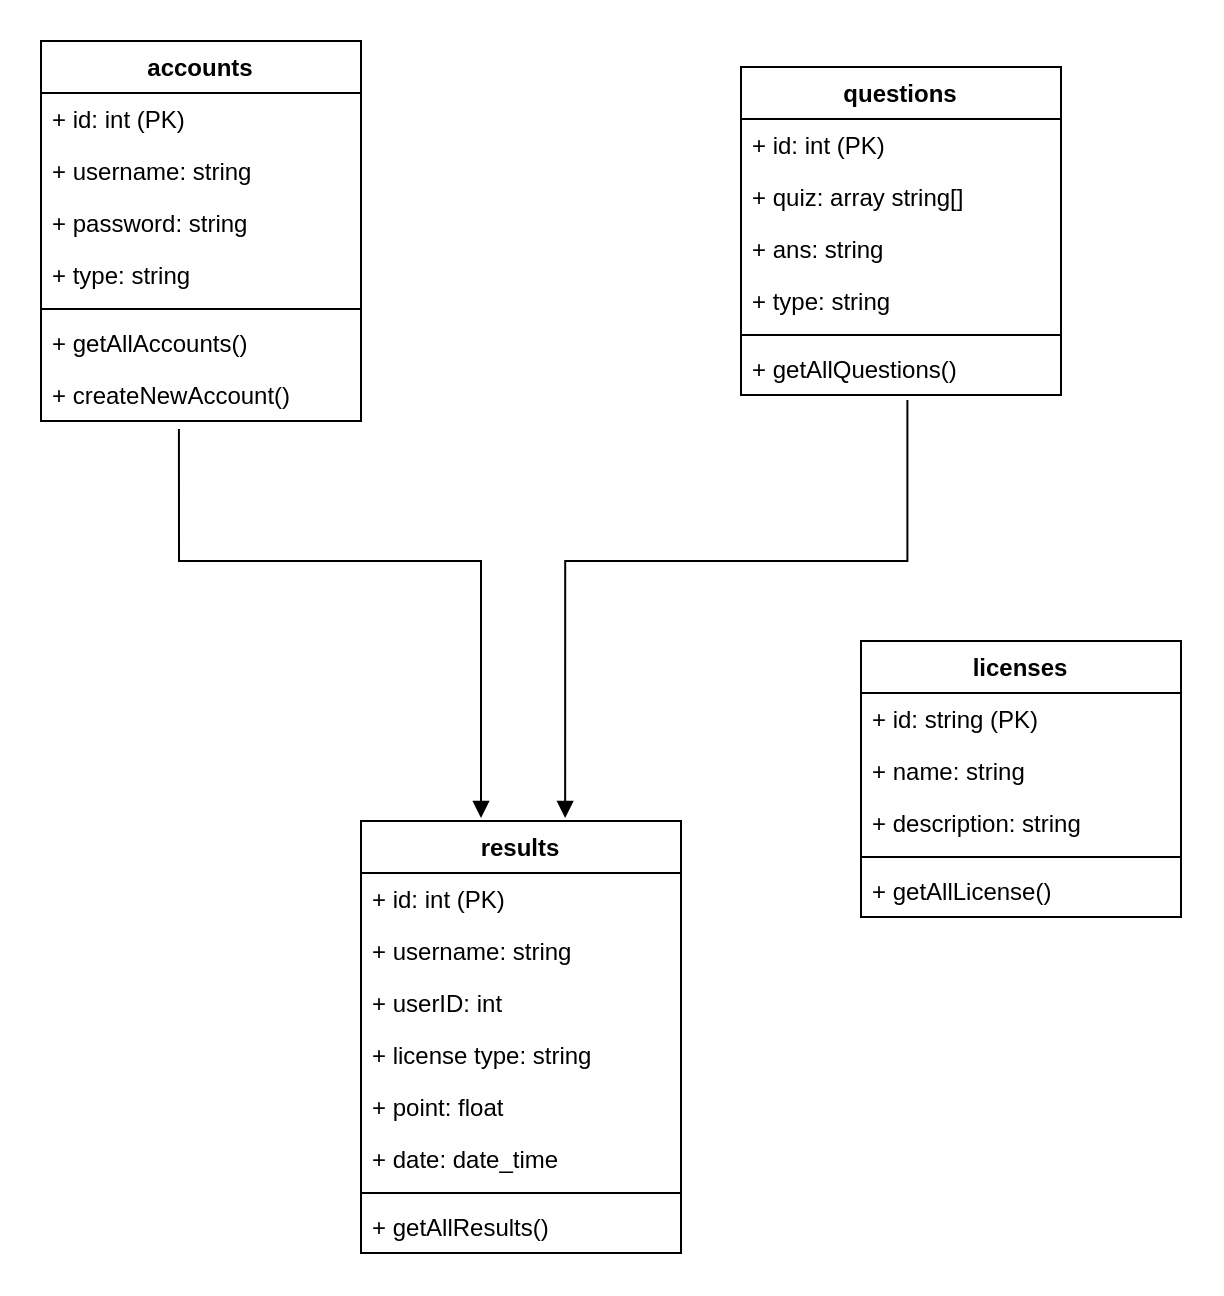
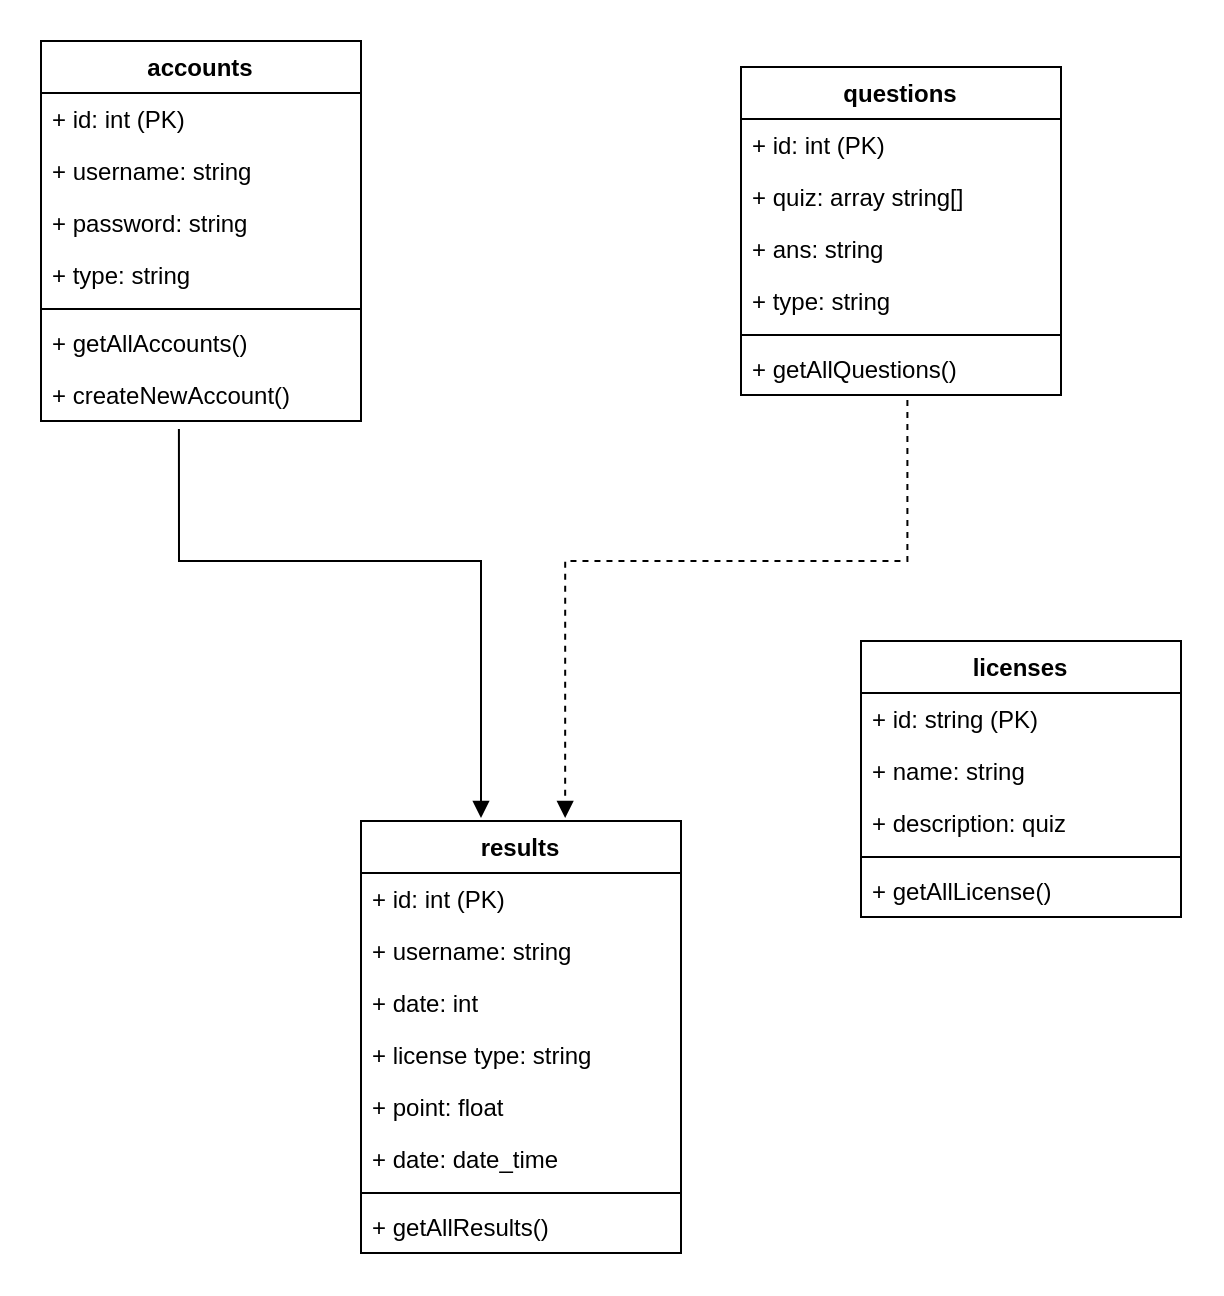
(695, 561) -> (695, 561)
(994, 824) -> (981, 824)
(447, 1004) -> (433, 1004)
